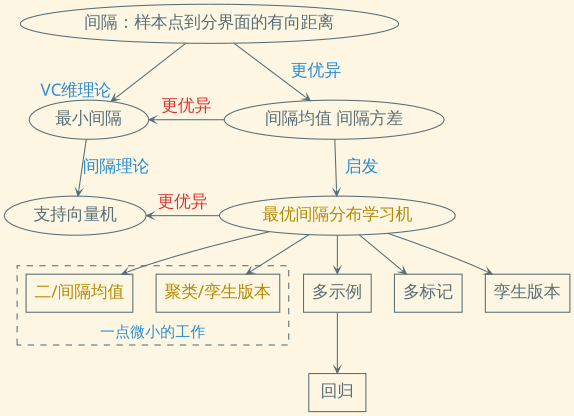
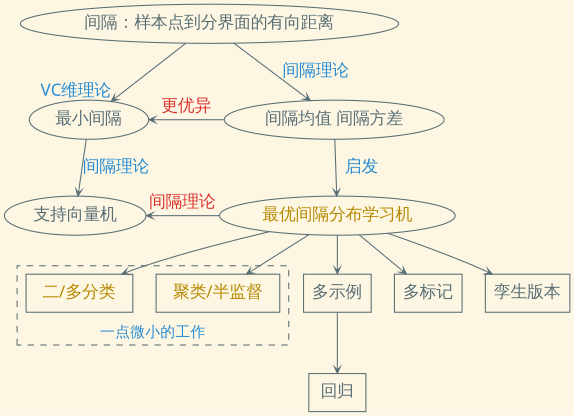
(316, 72) -> (316, 72)
(183, 203) -> (183, 203)
(79, 293) -> (79, 293)
(218, 293) -> (218, 293)
